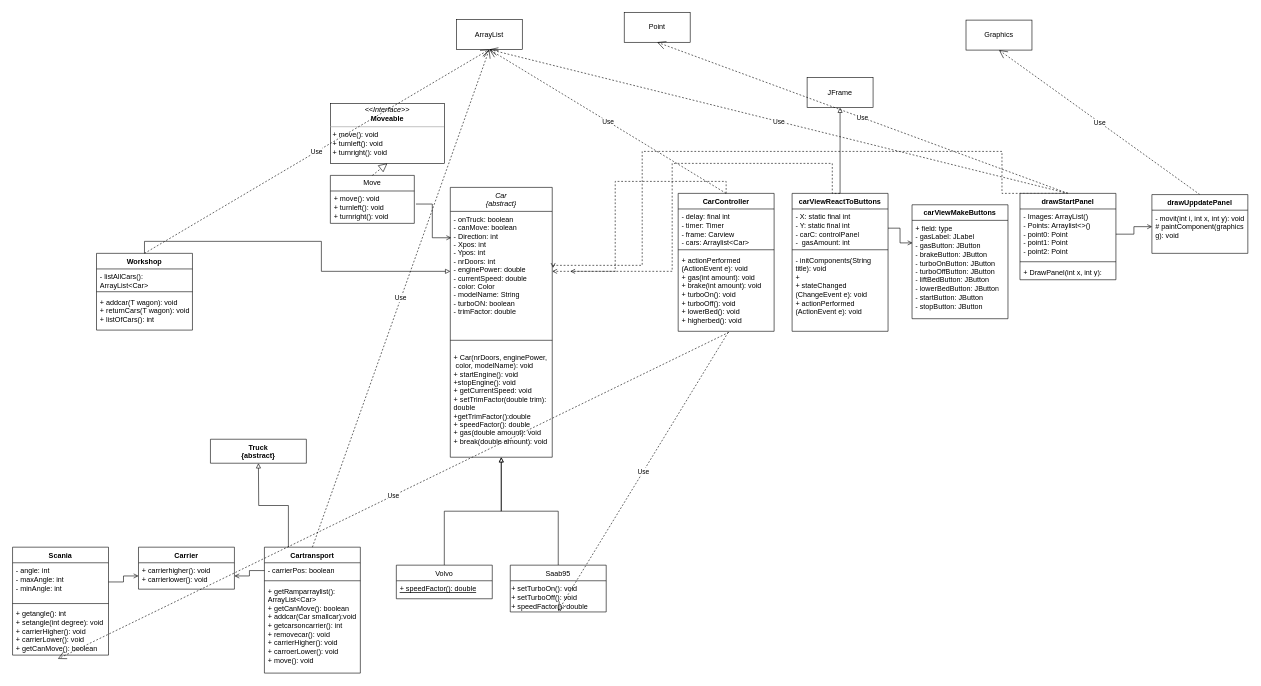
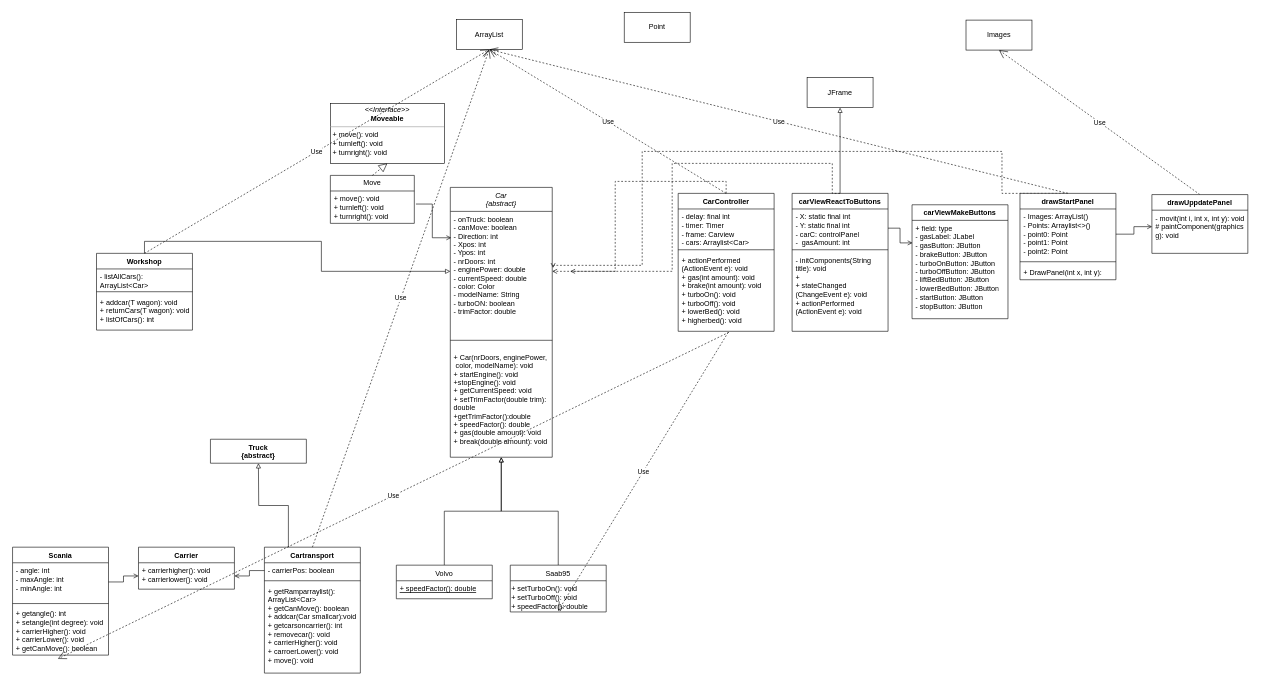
(999, 35) -> (999, 35)
(1004, 170) -> none
